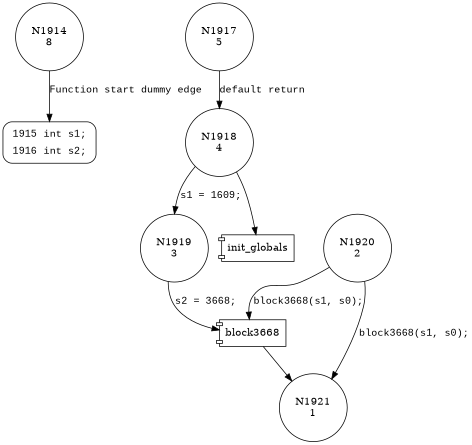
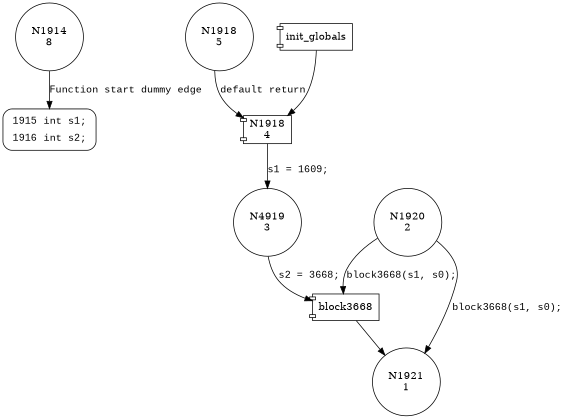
(219, 37) -> (219, 37)
(219, 143) -> (267, 130)
(248, 199) -> (311, 83)
(174, 248) -> (267, 222)
